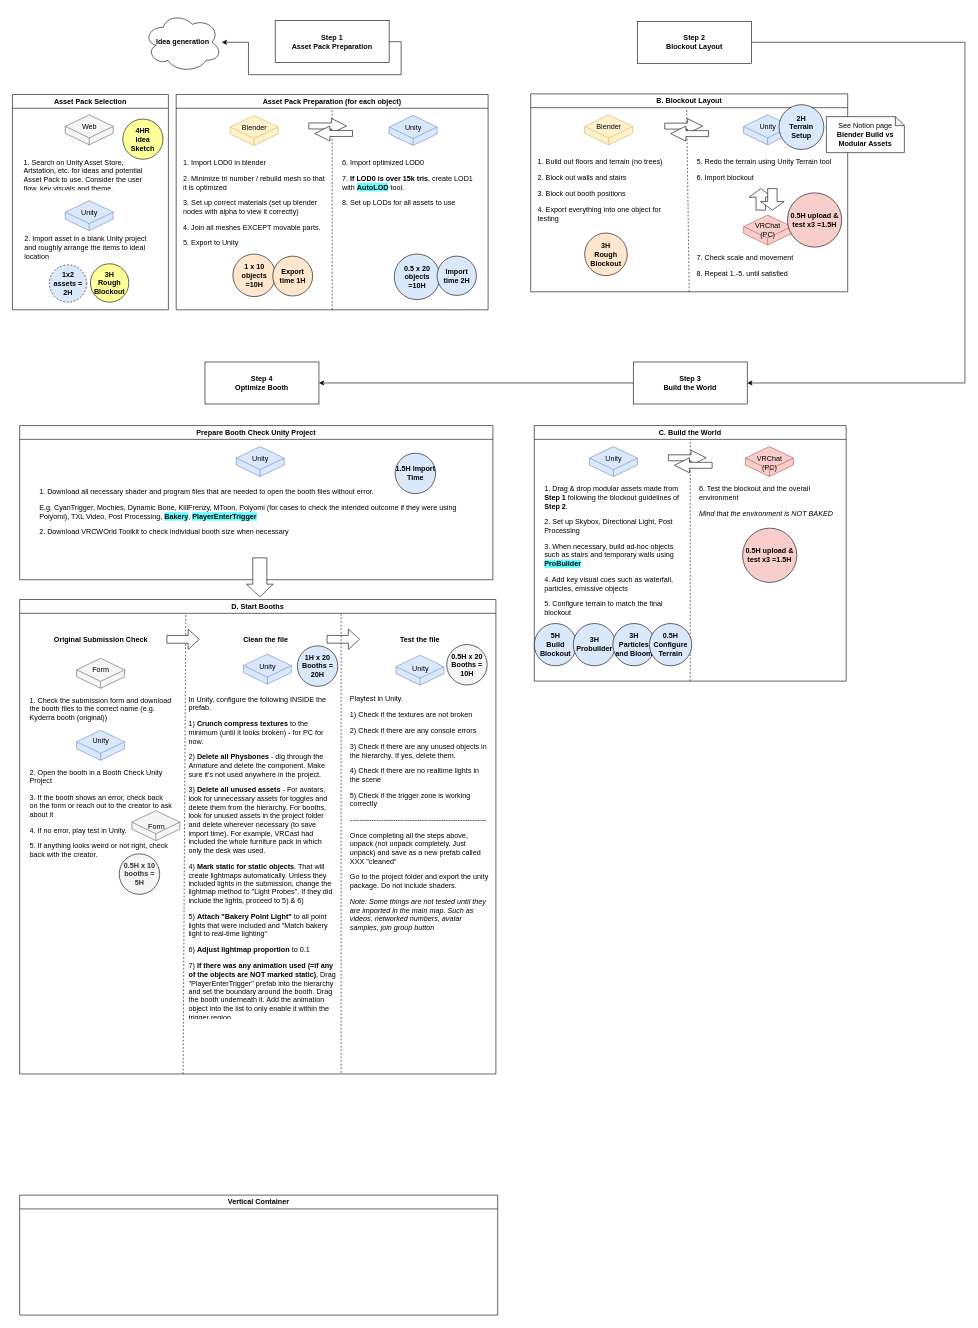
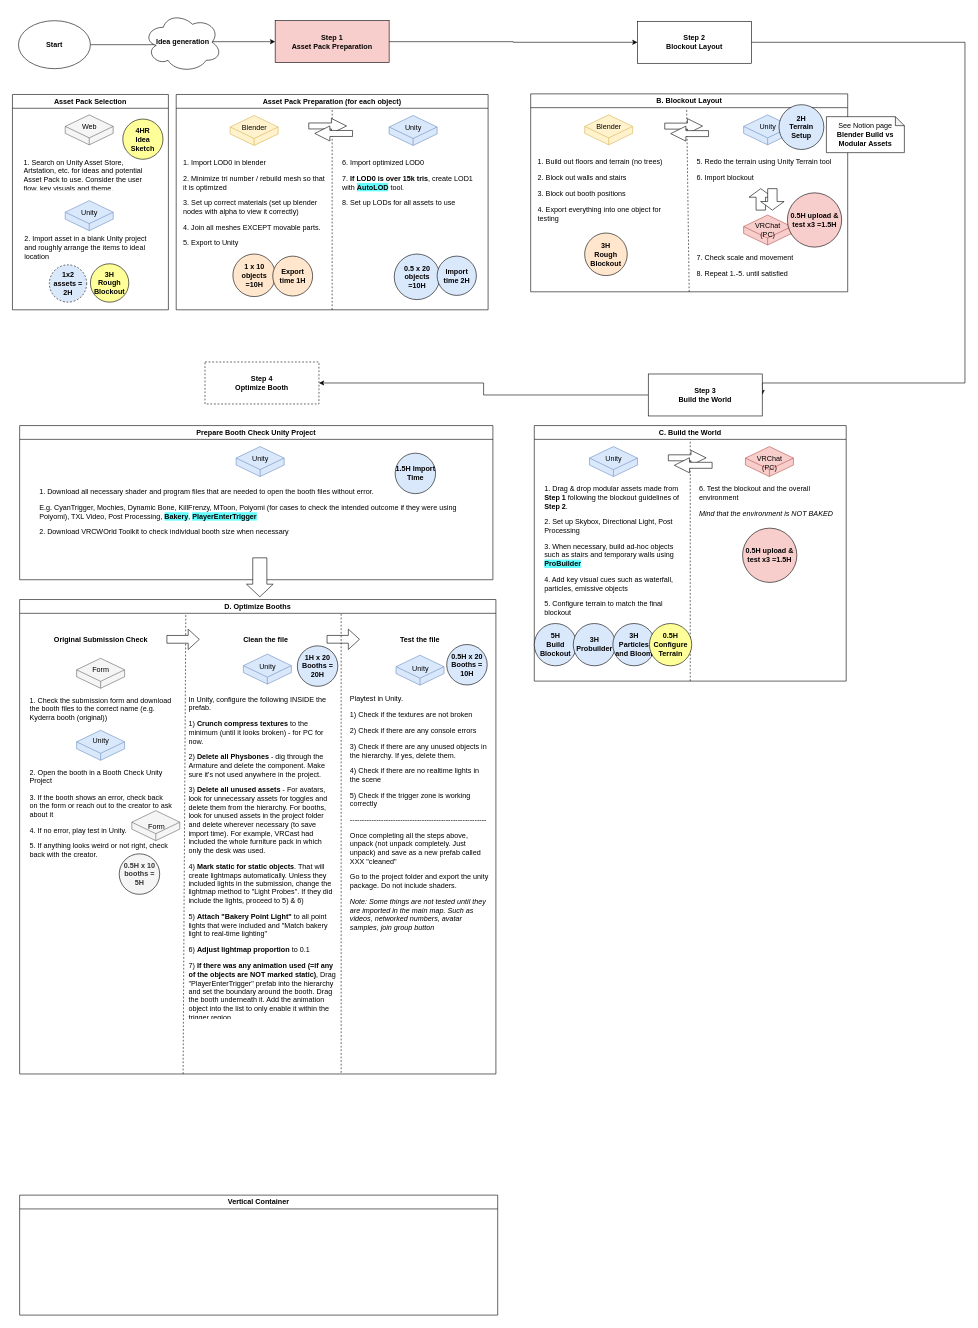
none -> (222, 42)
(332, 42) -> (332, 42)
none -> (54, 45)
(327, 75) -> (512, 42)
(262, 383) -> (262, 383)
(690, 383) -> (705, 395)
(258, 607) -> (258, 607)
(671, 645) -> (671, 645)
(467, 665) -> (467, 665)
